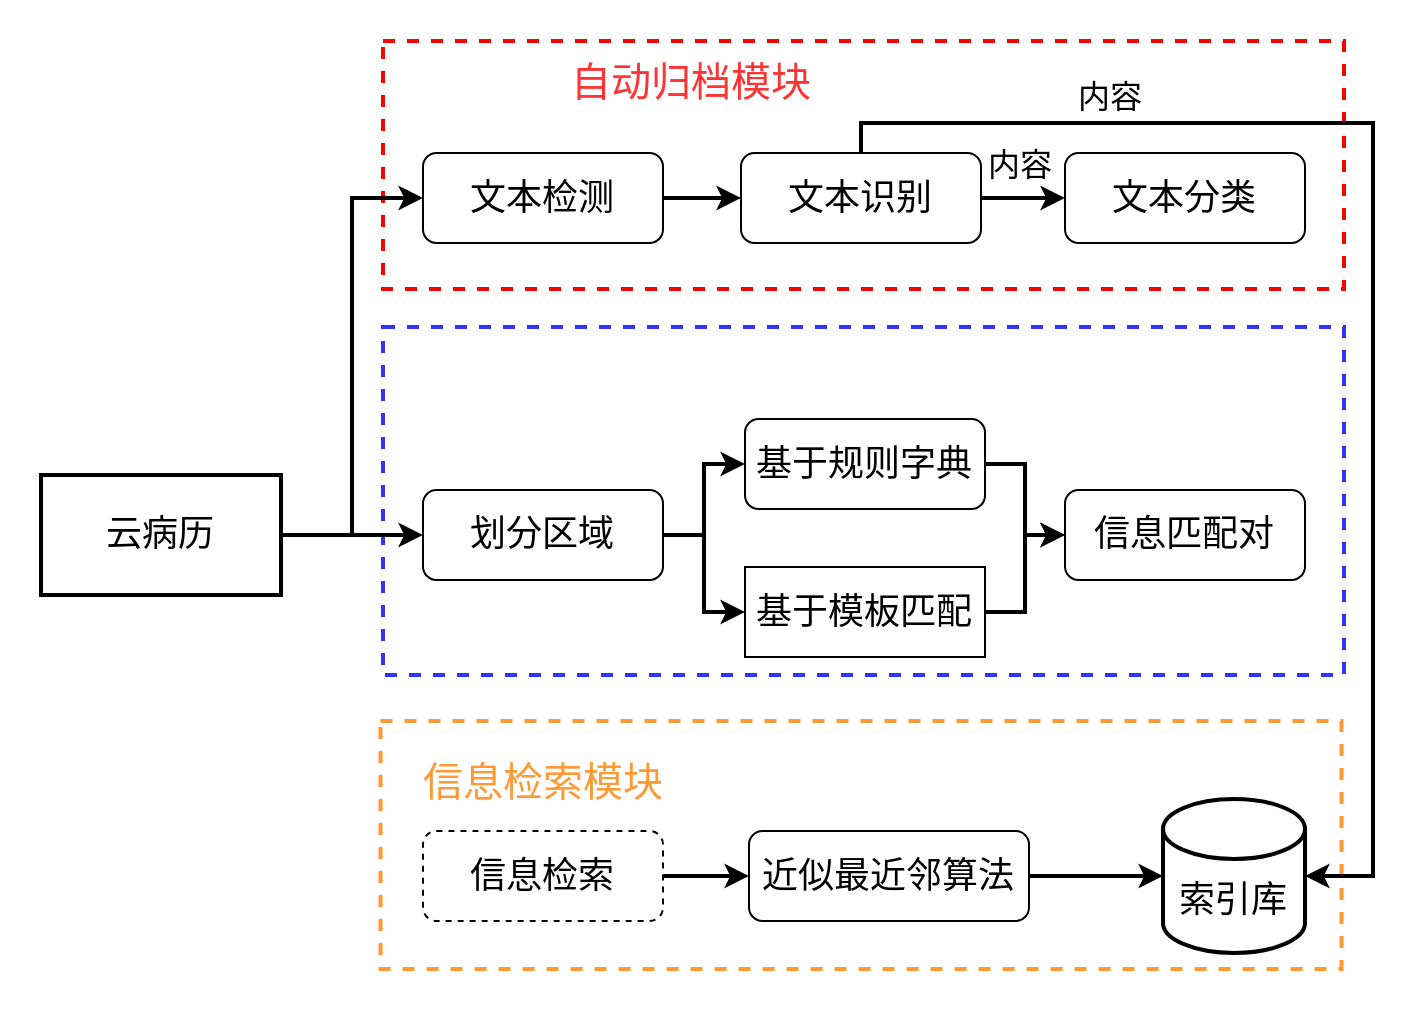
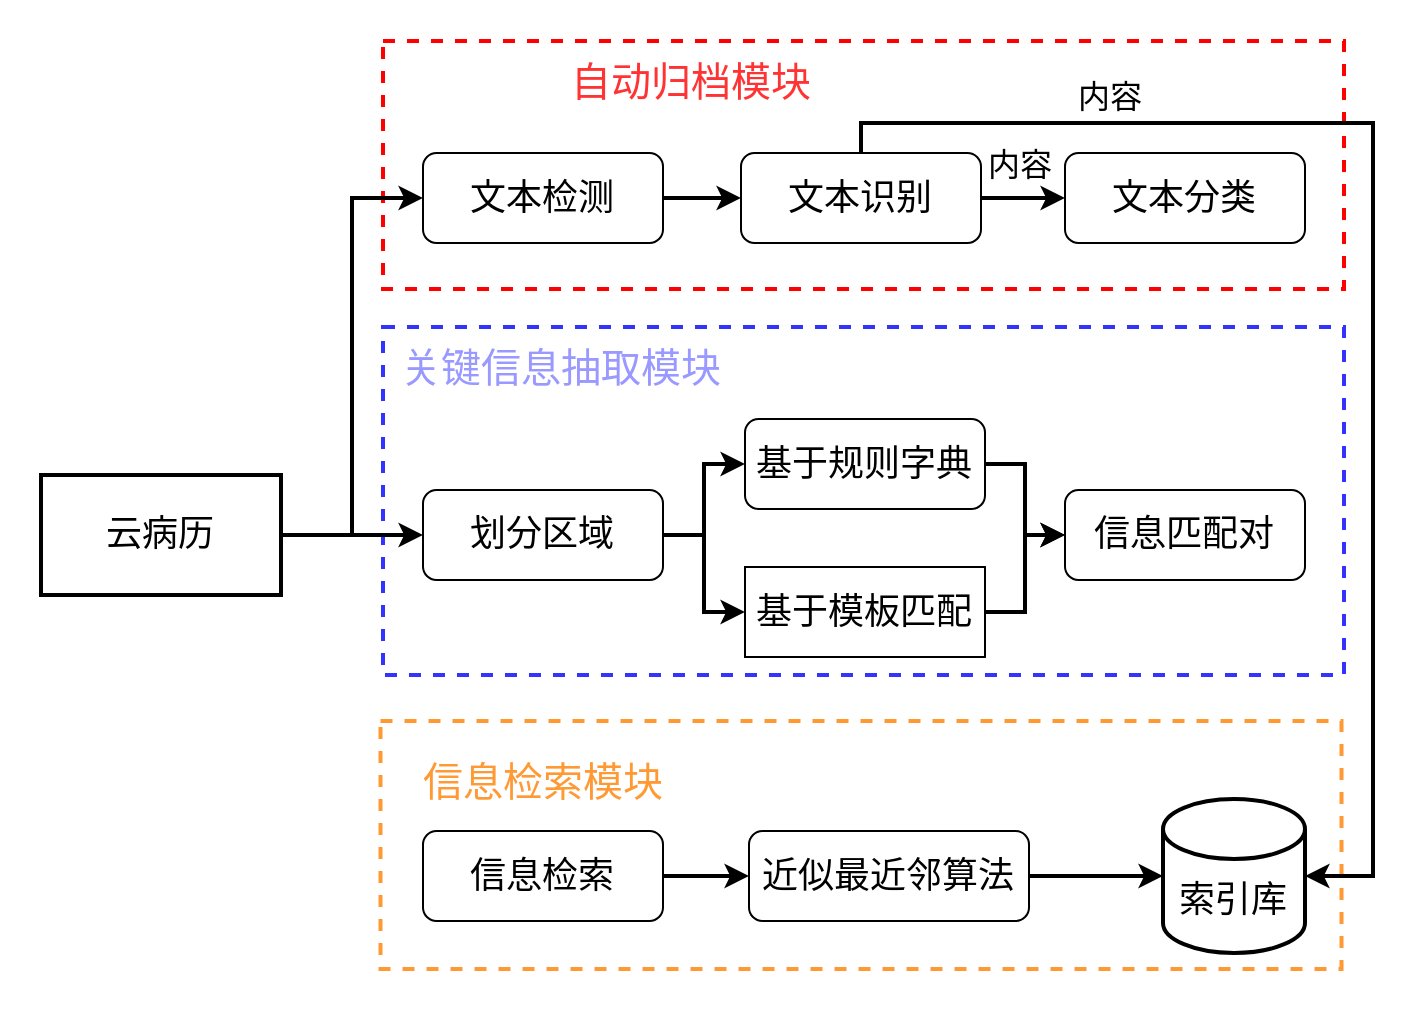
none -> (562, 368)
(543, 876) -> (543, 876)
